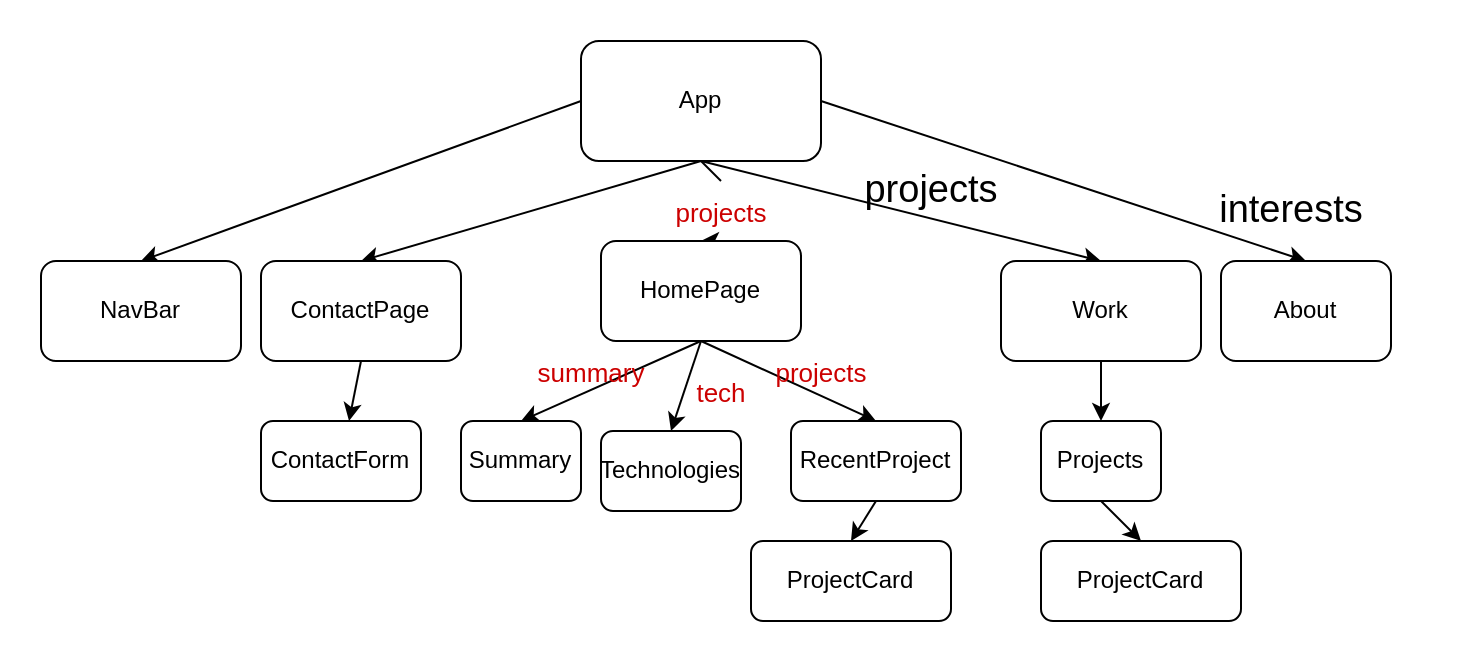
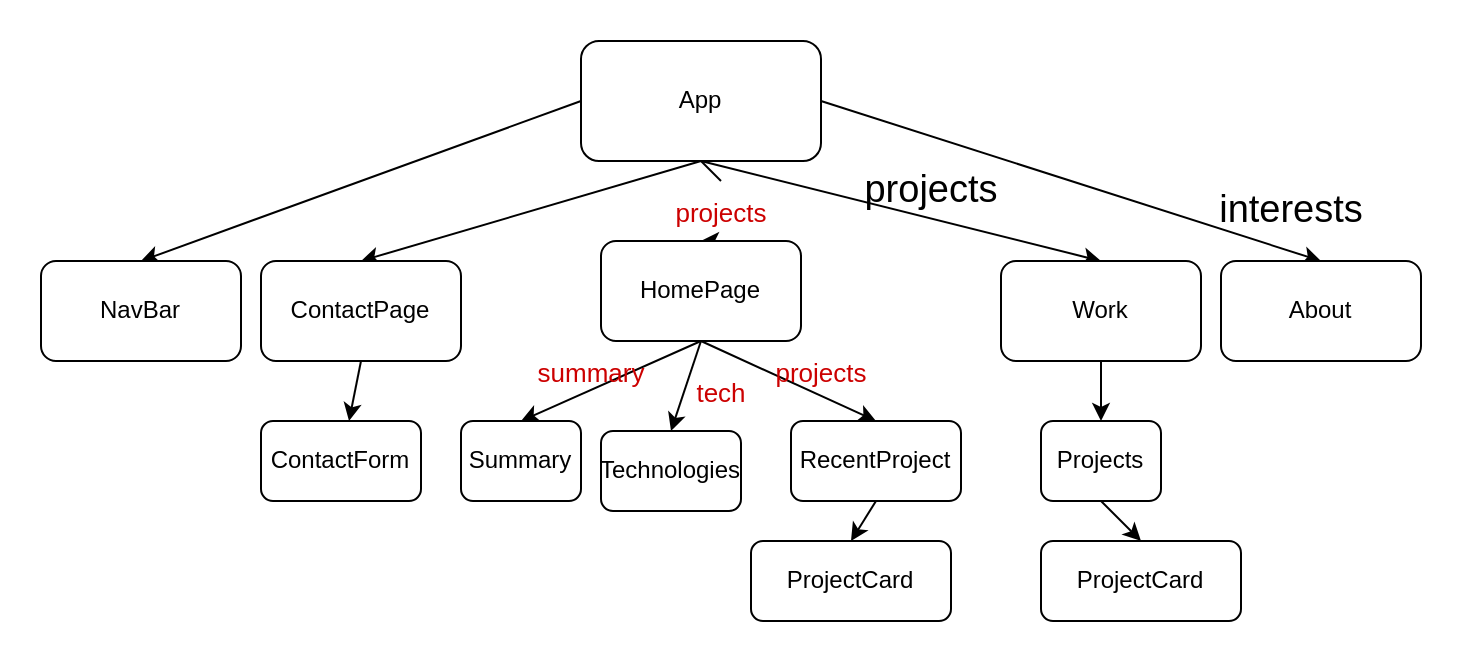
(1306, 311) -> (1321, 311)
